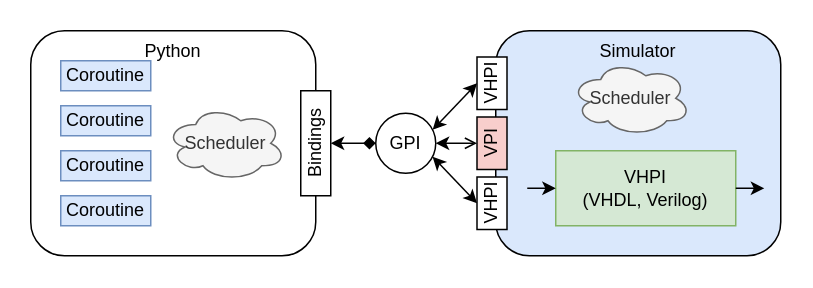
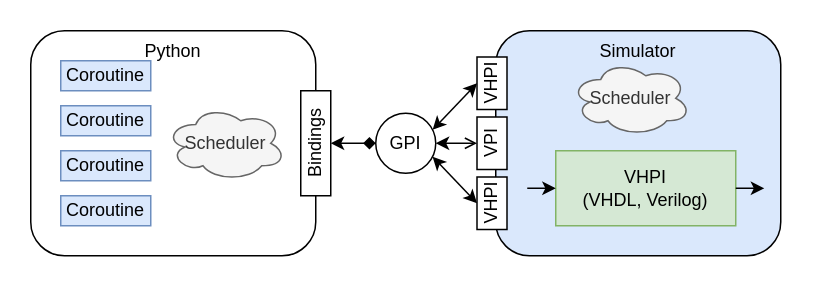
(492, 143) -> (492, 143)
